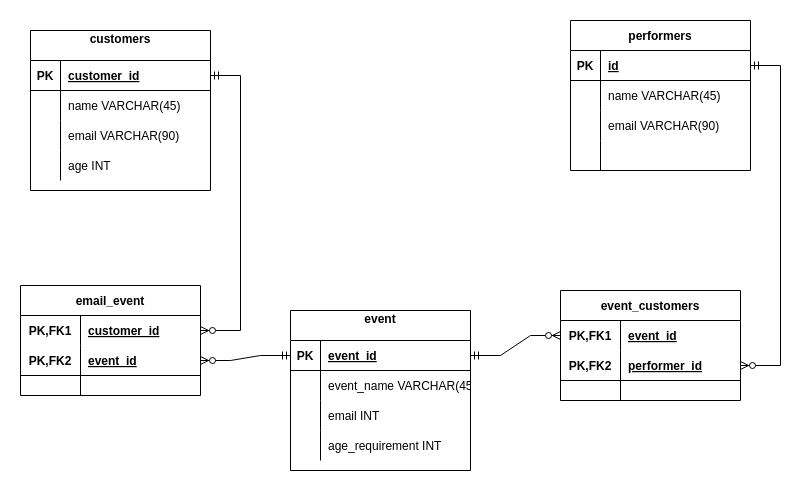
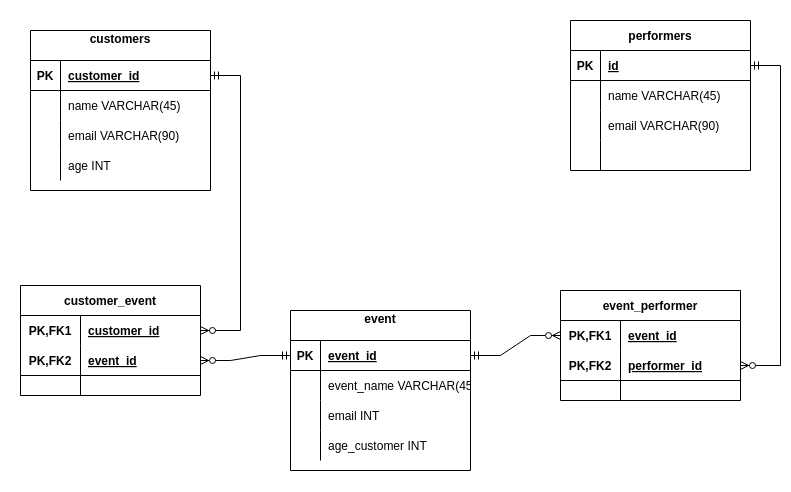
(110, 301) -> (110, 301)
(650, 306) -> (650, 306)
(389, 446) -> (380, 446)
